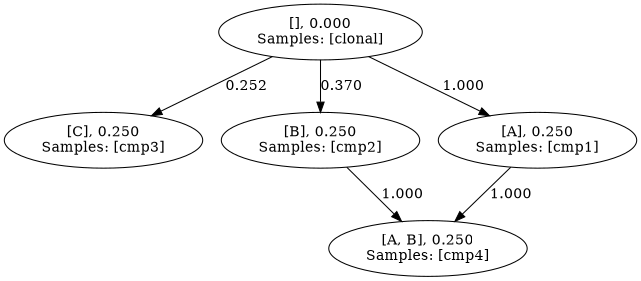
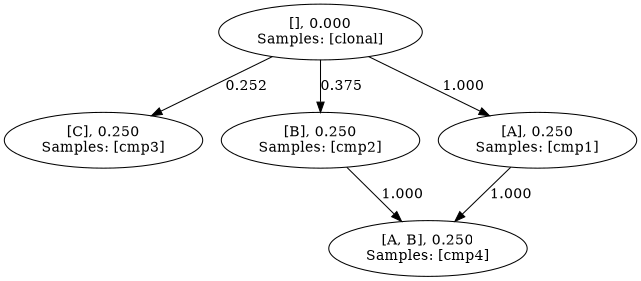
(342, 86) -> (342, 86)
